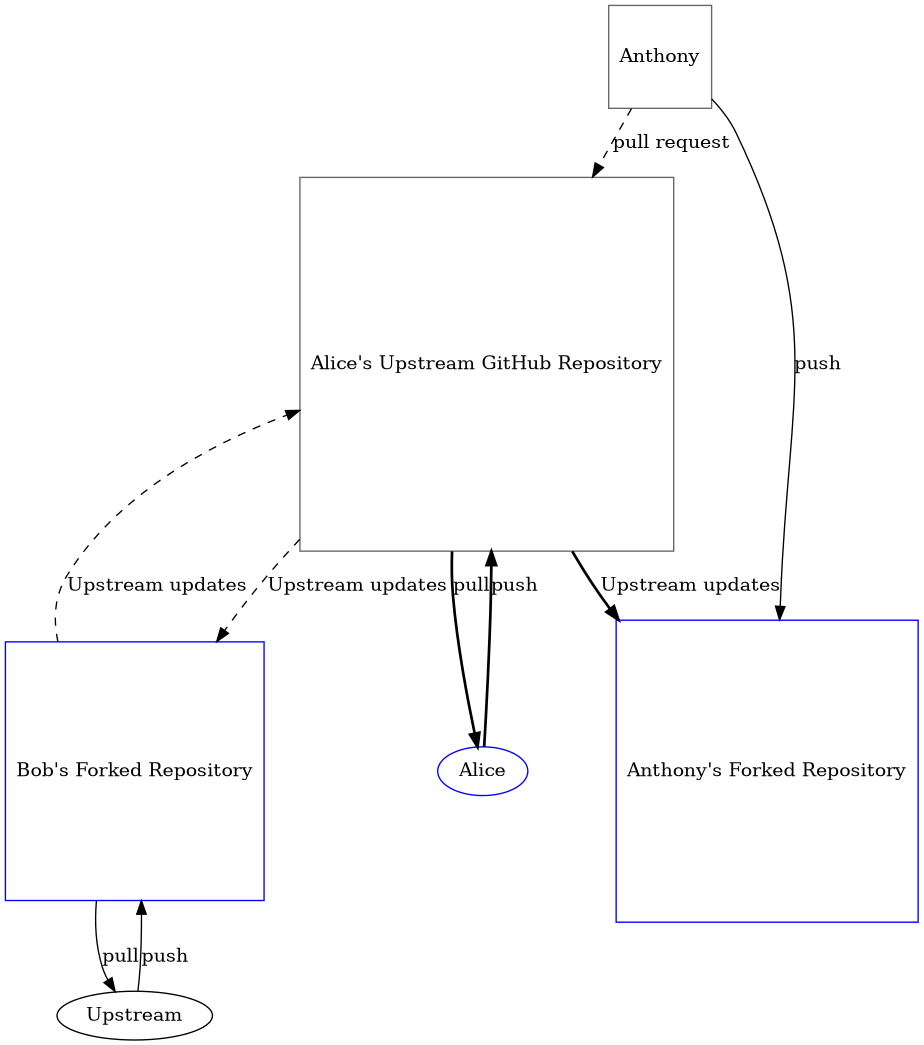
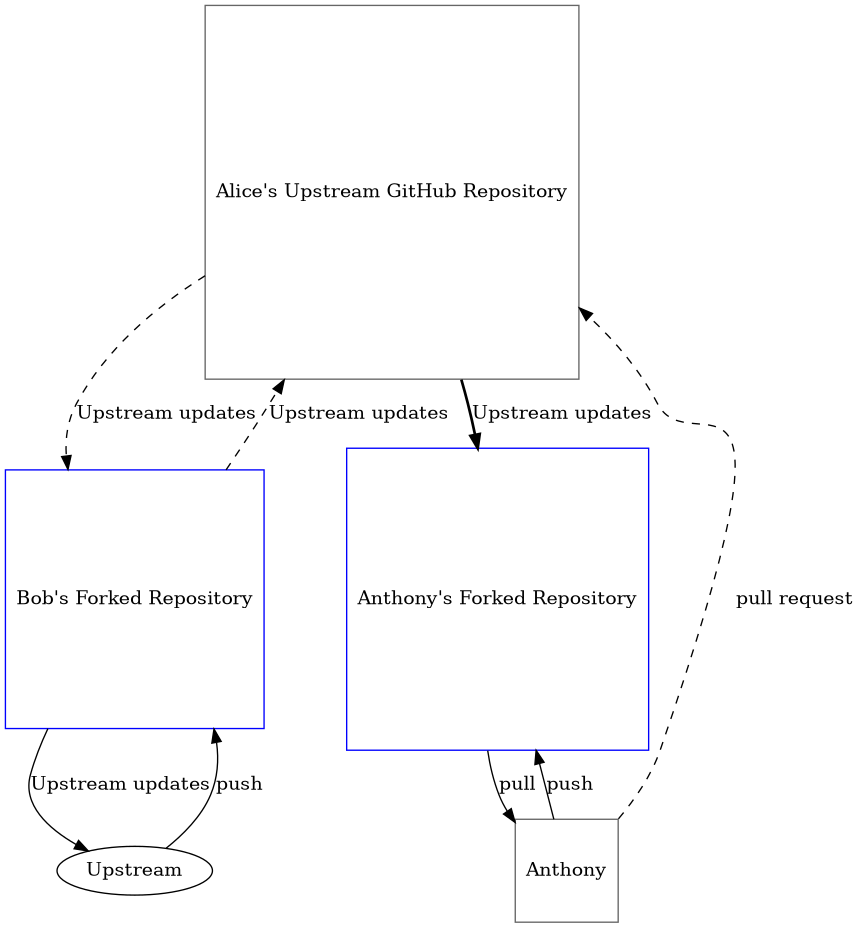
(483, 771) -> none
none -> (495, 782)
(121, 957) -> (121, 785)
